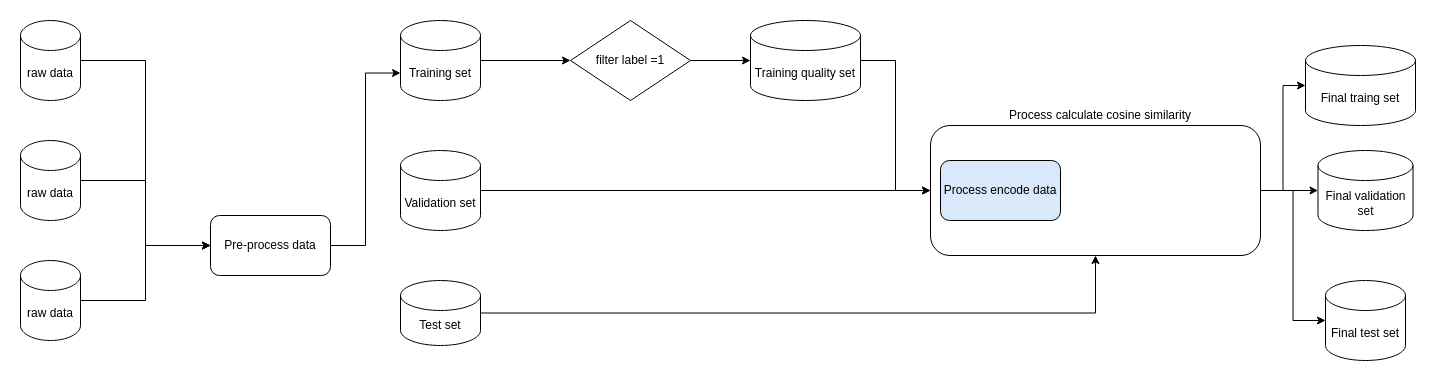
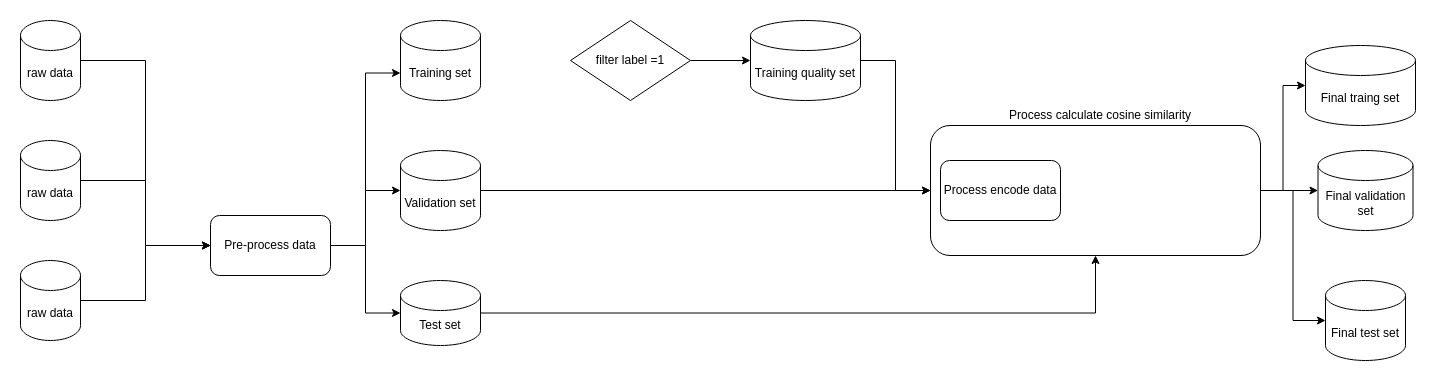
(522, 61) -> none
none -> (380, 191)
(1001, 191) -> (1001, 191)
none -> (366, 293)
